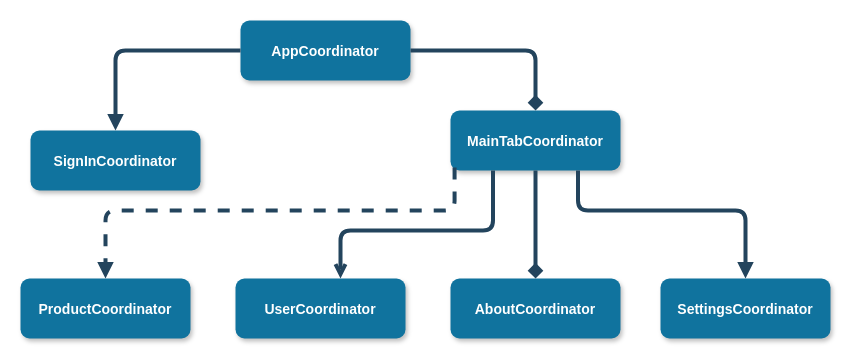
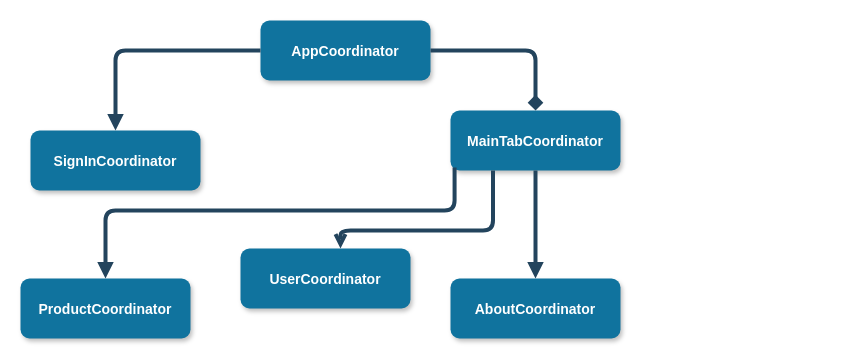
(326, 51) -> (346, 51)
(668, 211) -> none
(106, 221) -> (106, 221)
(536, 263) -> (536, 262)
(321, 309) -> (326, 279)
(746, 309) -> none
